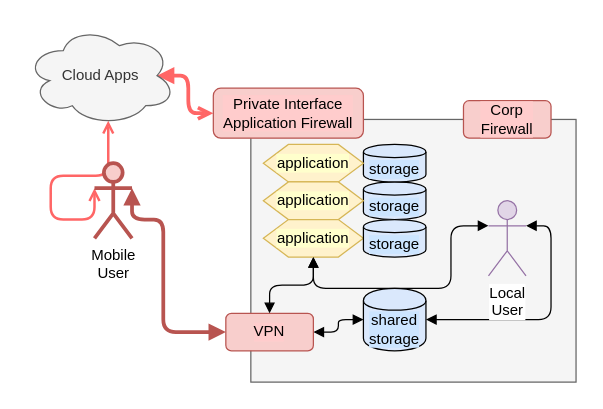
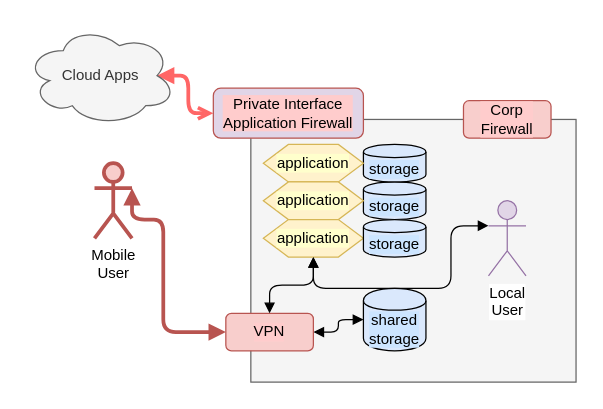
(288, 113) -> (288, 113)
(51, 202) -> none
(551, 278) -> none
